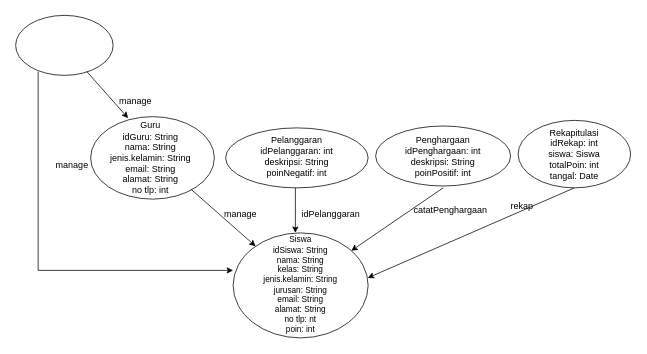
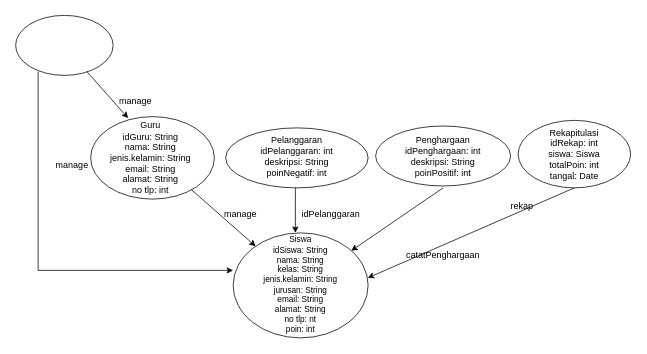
(450, 210) -> (443, 255)
